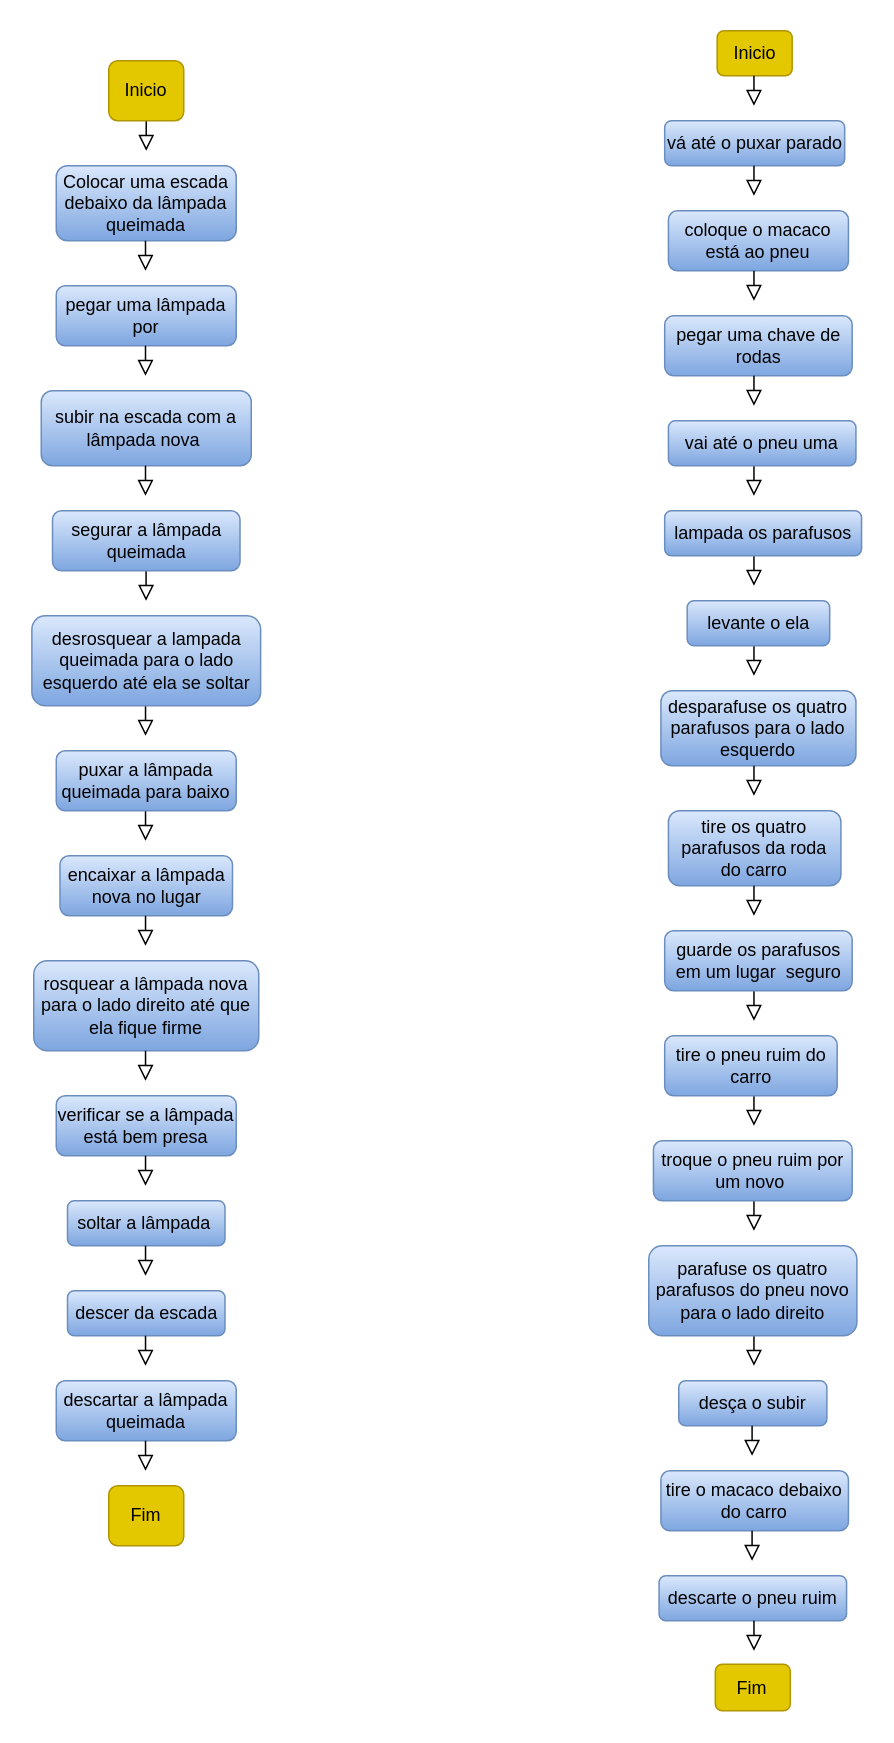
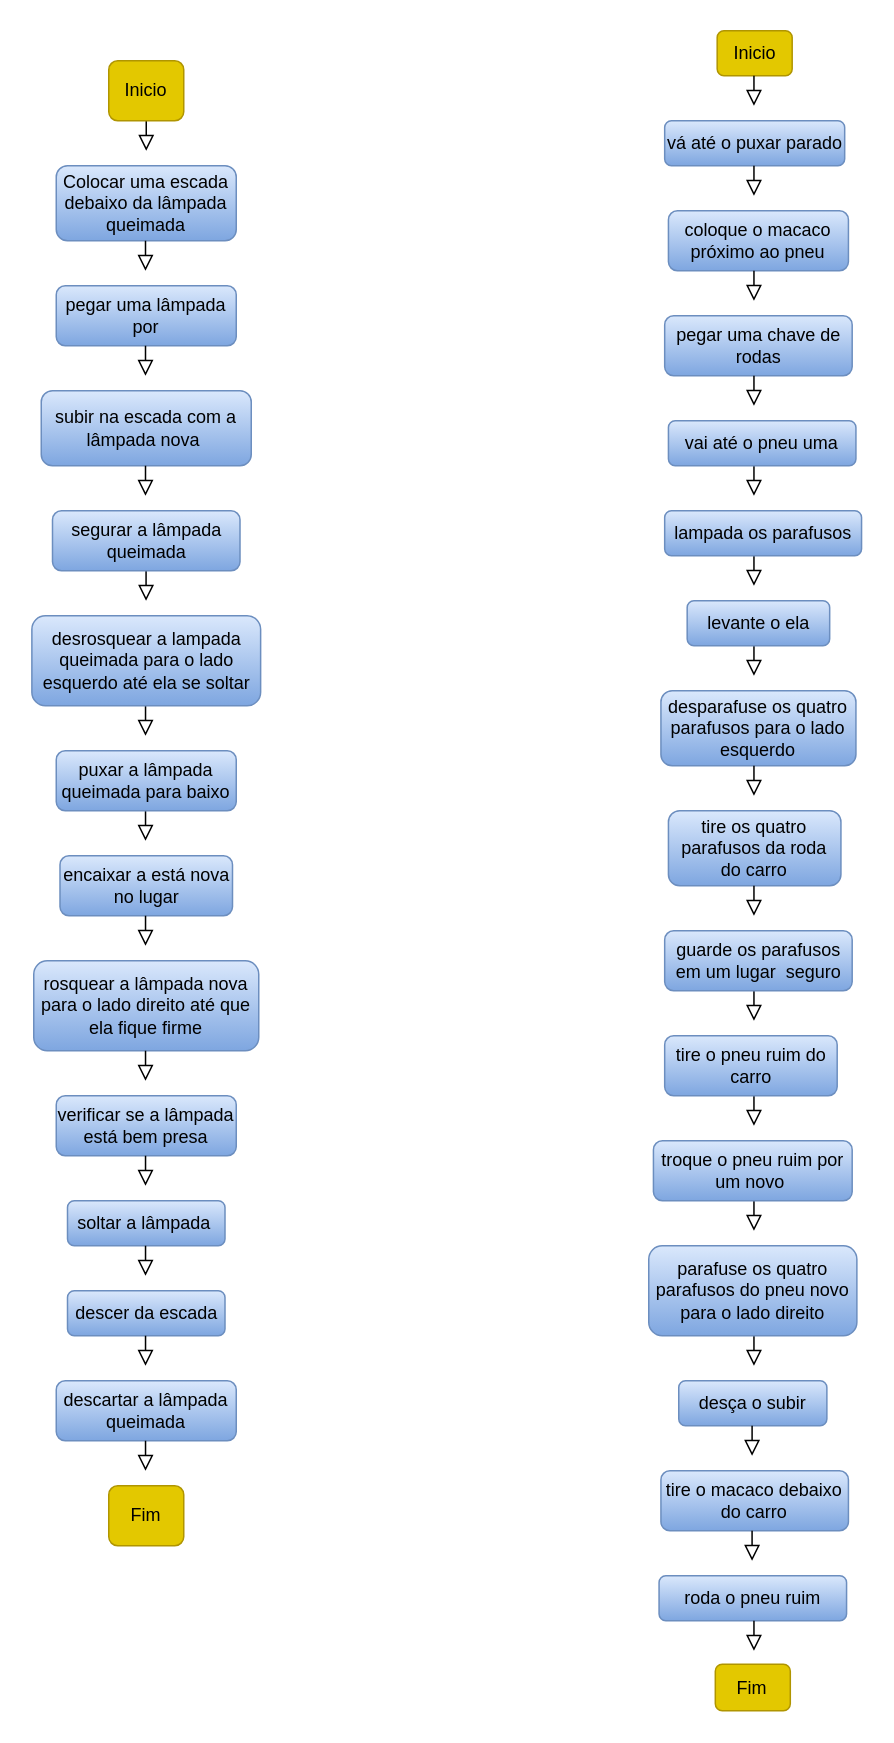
(758, 241) -> (758, 241)
(147, 886) -> (147, 886)
(753, 1598) -> (753, 1598)
